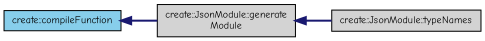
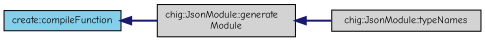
(226, 21) -> (226, 21)
(406, 21) -> (406, 21)
